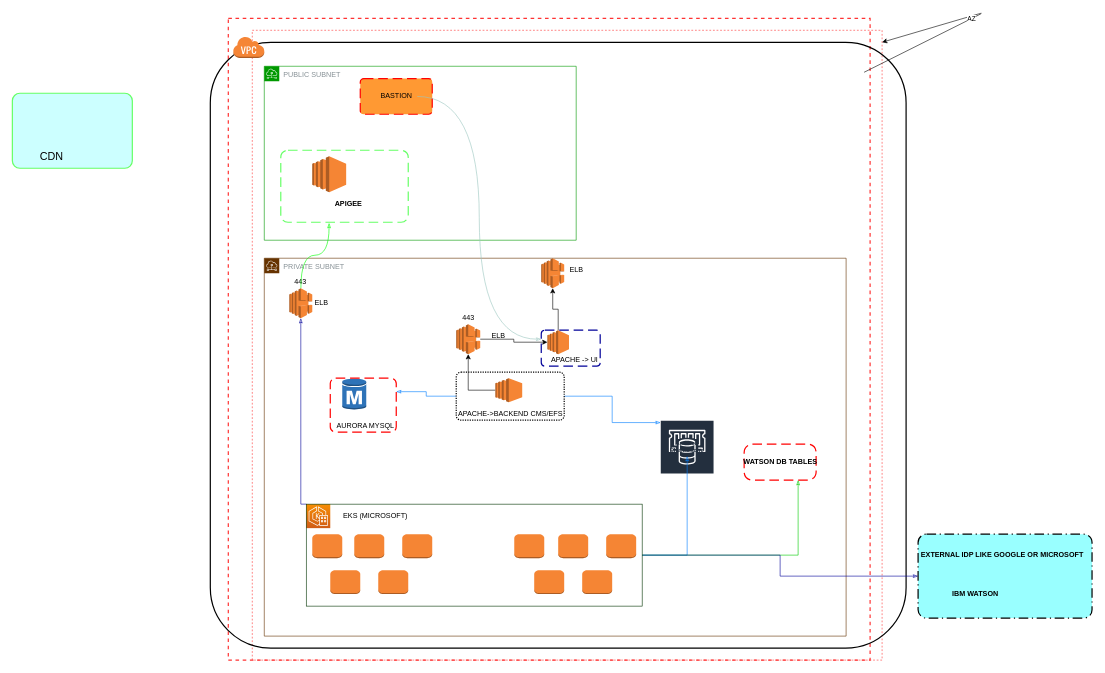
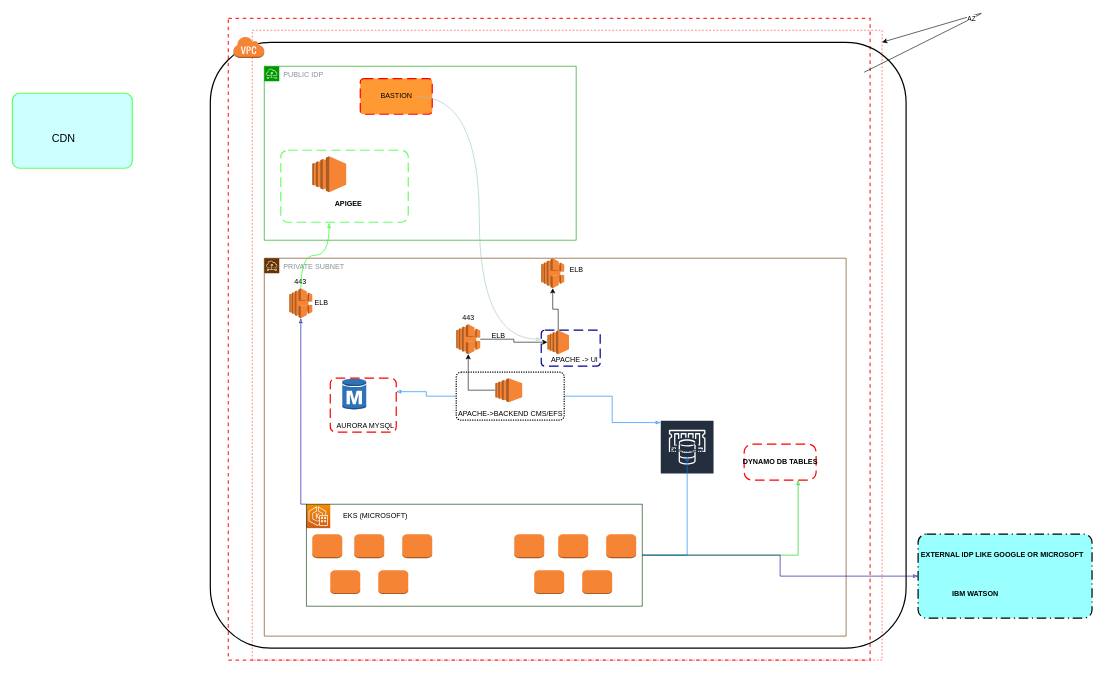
(309, 75) -> (303, 75)
(51, 156) -> (63, 138)
(781, 462) -> (781, 462)
